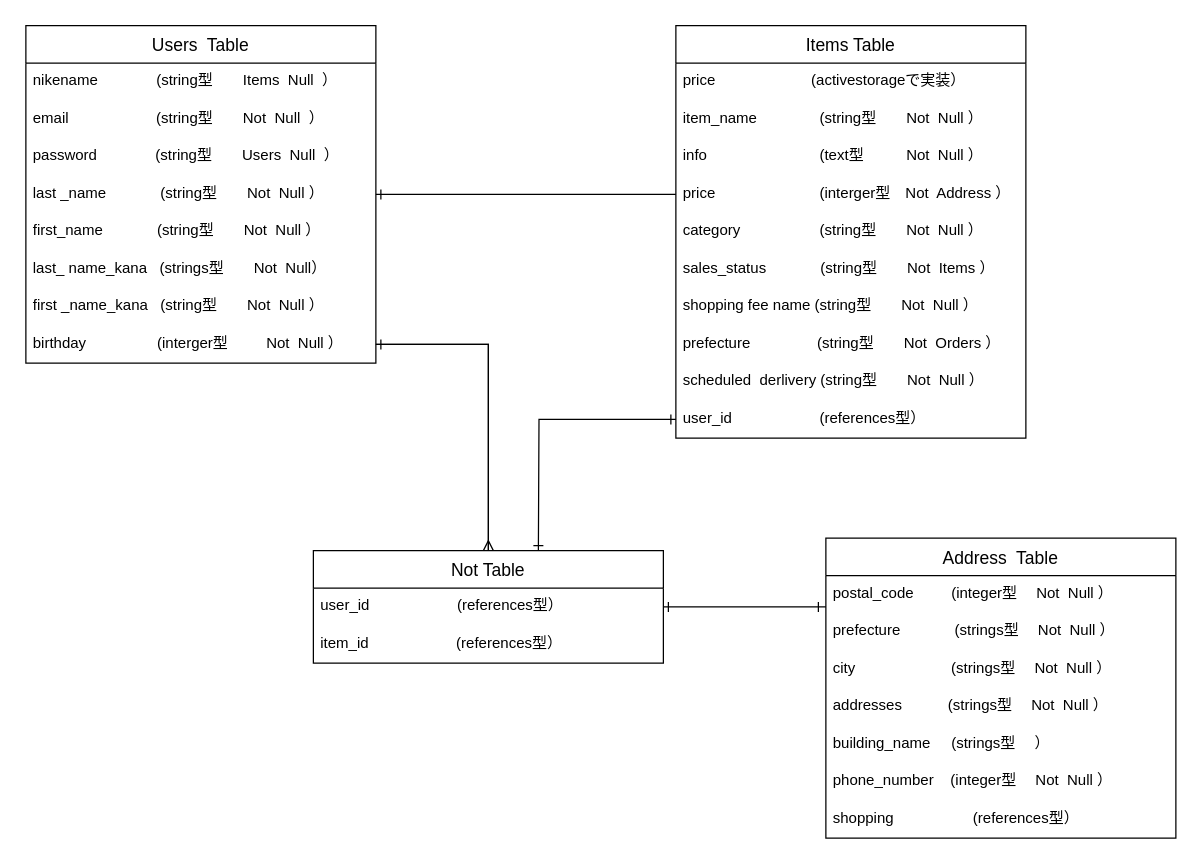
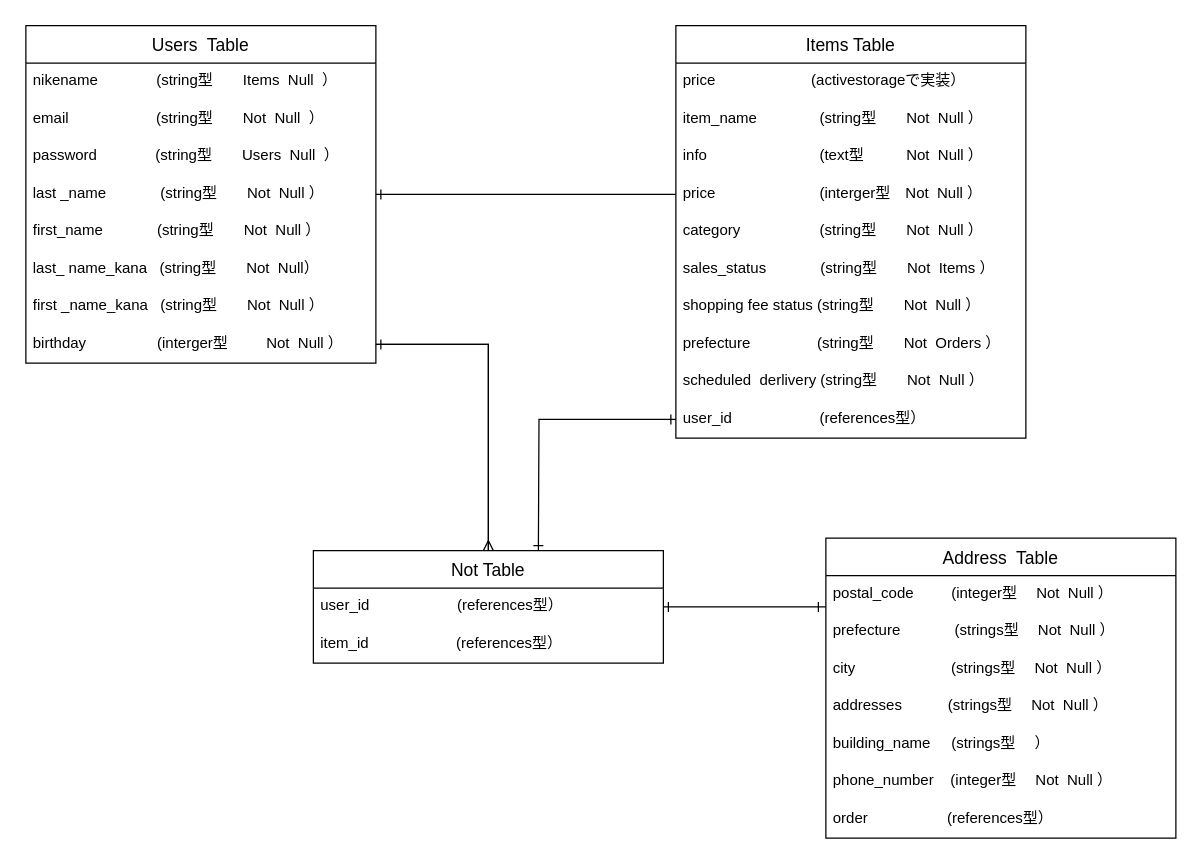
(892, 193) -> (876, 193)
(196, 268) -> (192, 268)
(842, 305) -> (850, 305)
(988, 818) -> (977, 818)
